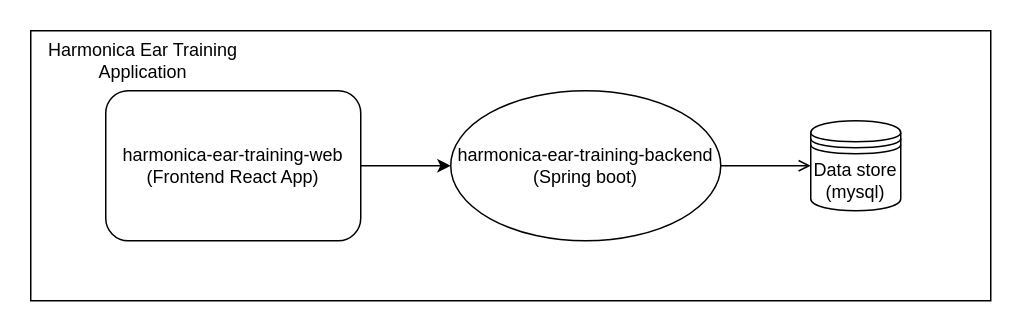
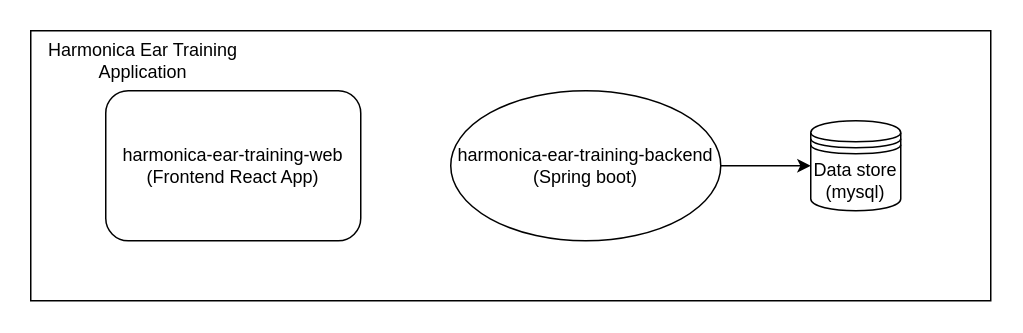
(401, 166) -> none
(801, 166) -> (799, 166)
